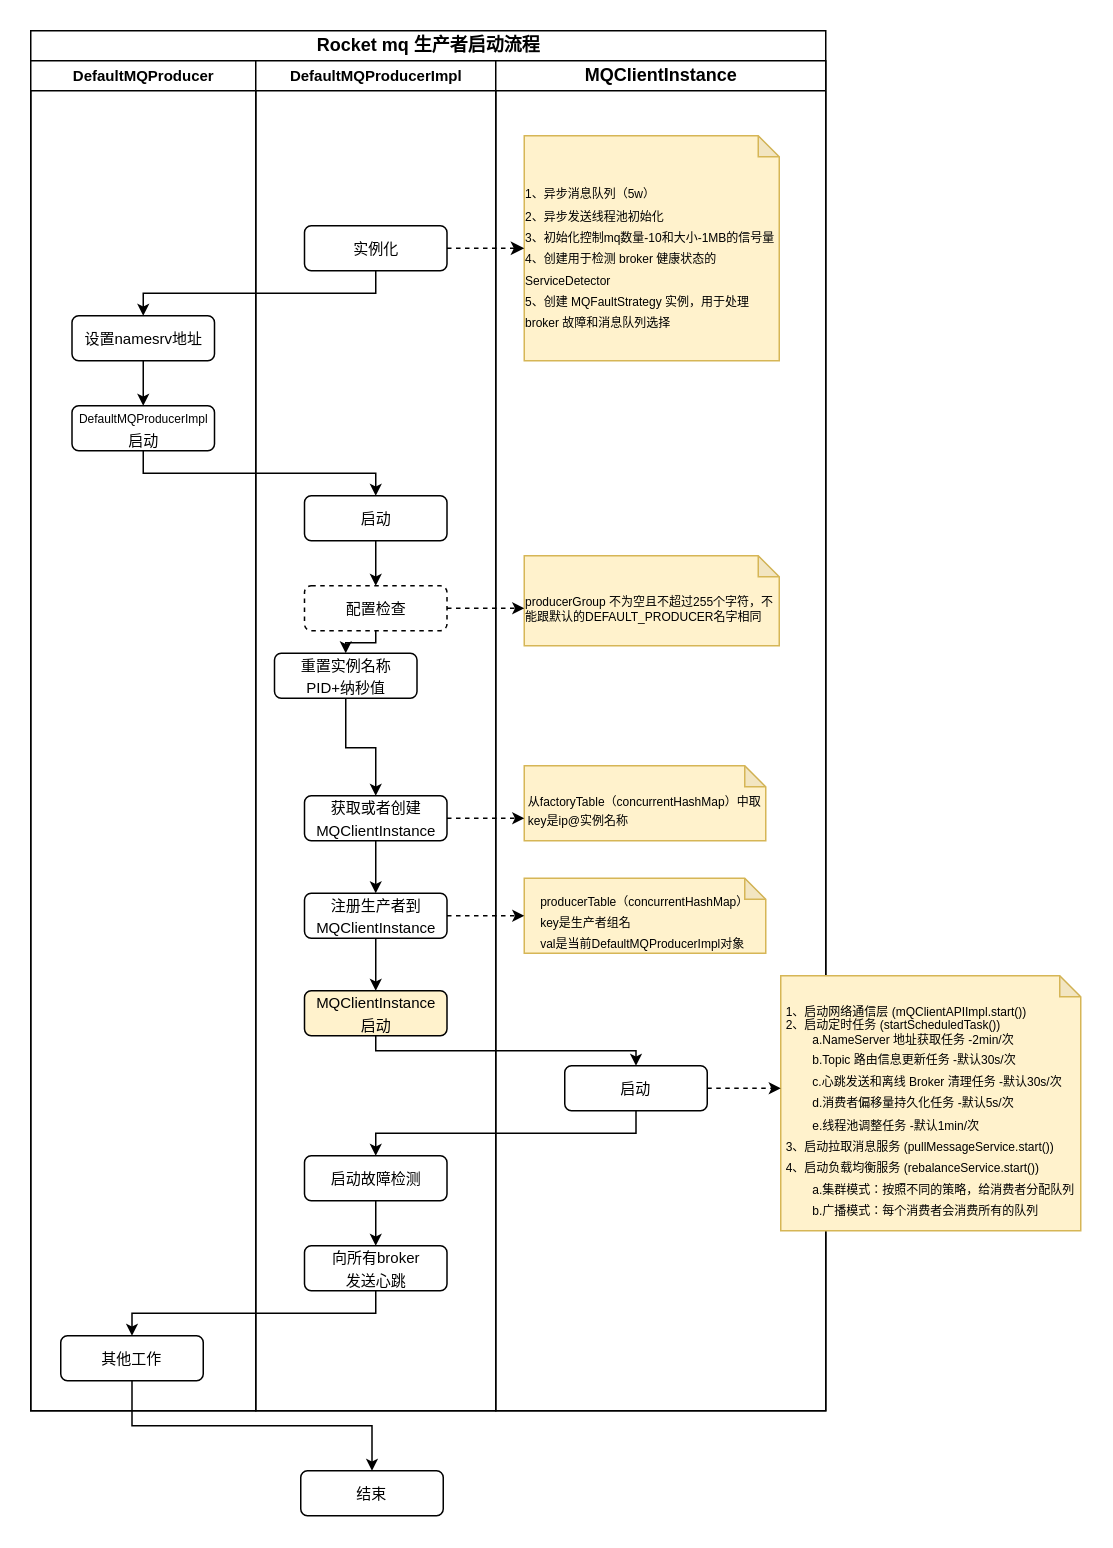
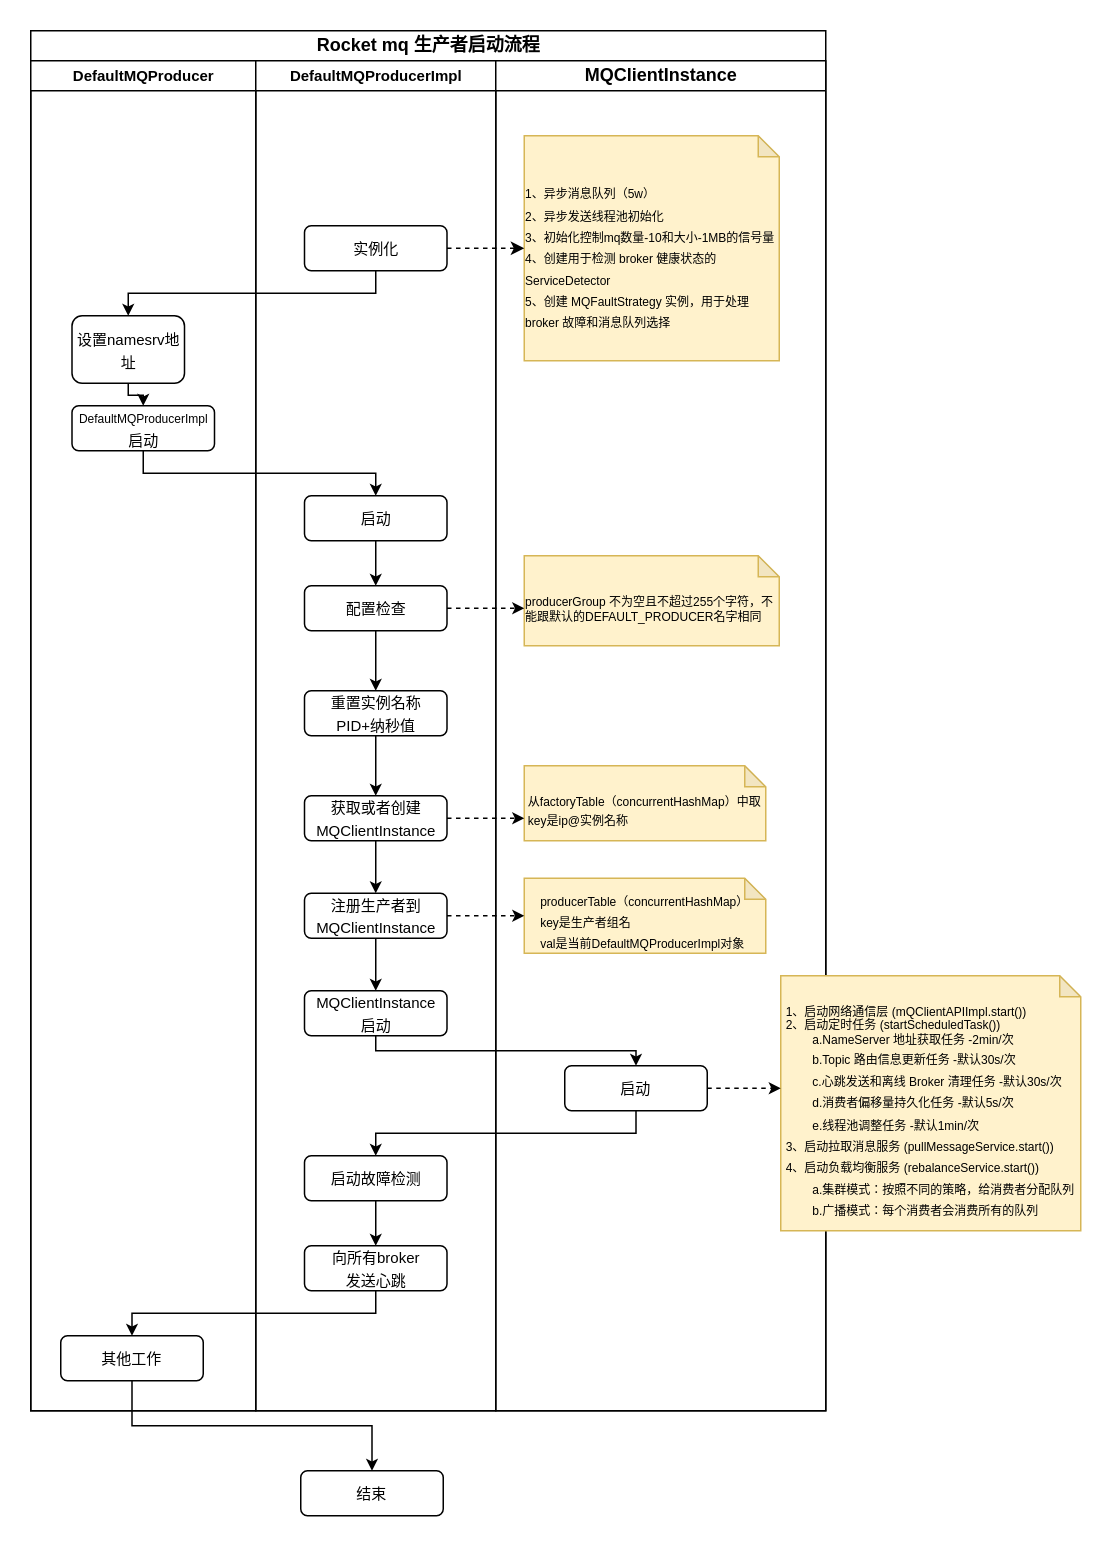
(143, 338) -> (128, 350)
(376, 608) -> (376, 608)
(346, 676) -> (376, 713)
(376, 1013) -> (376, 1013)
